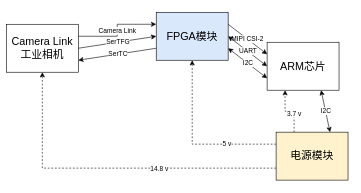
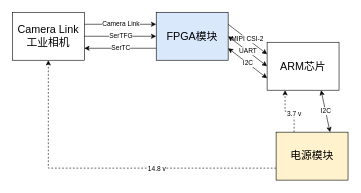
(42, 48) -> (48, 36)
(227, 144) -> none
